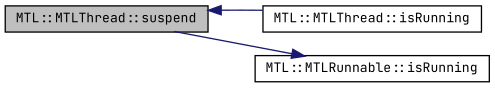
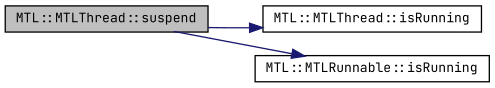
(242, 10) -> (229, 28)
